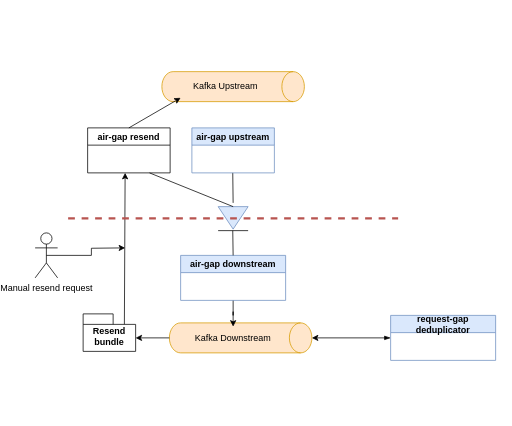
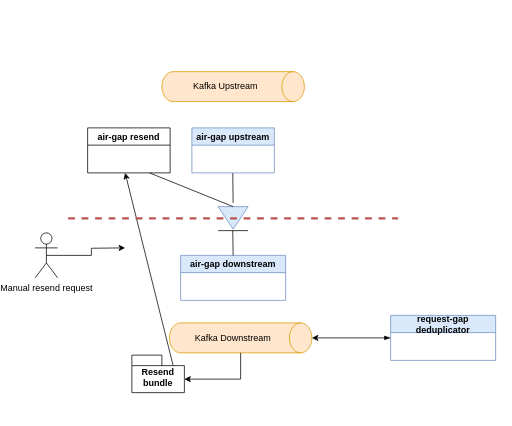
(152, 114) -> none
(233, 312) -> none
(109, 333) -> (158, 374)
